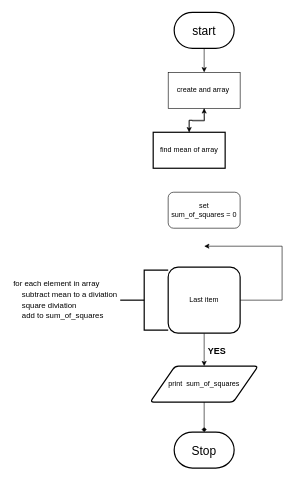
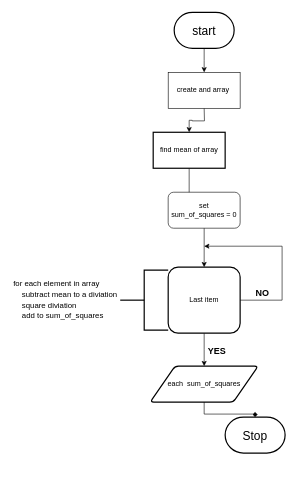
(189, 131) -> (204, 261)
none -> (263, 291)
(204, 384) -> (204, 384)
(204, 450) -> (255, 435)
